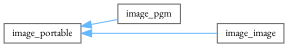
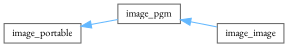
(154, 33) -> (204, 24)
